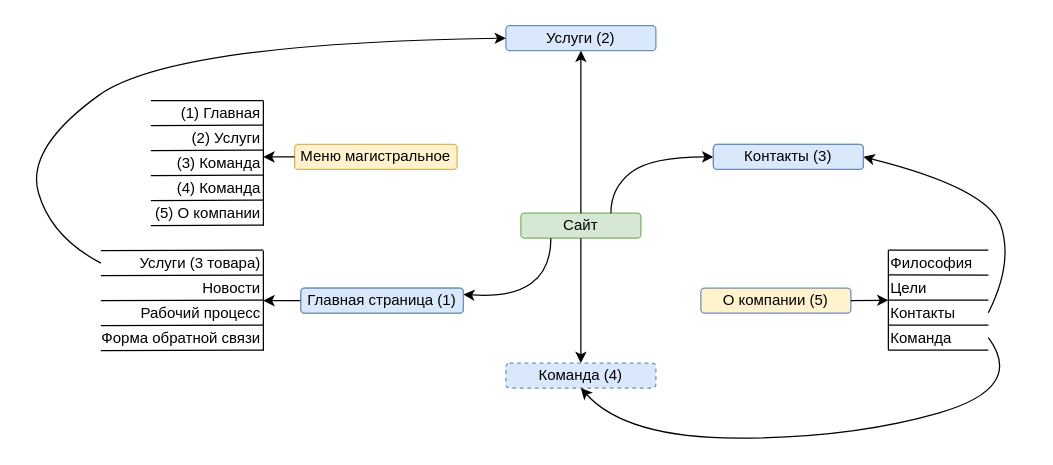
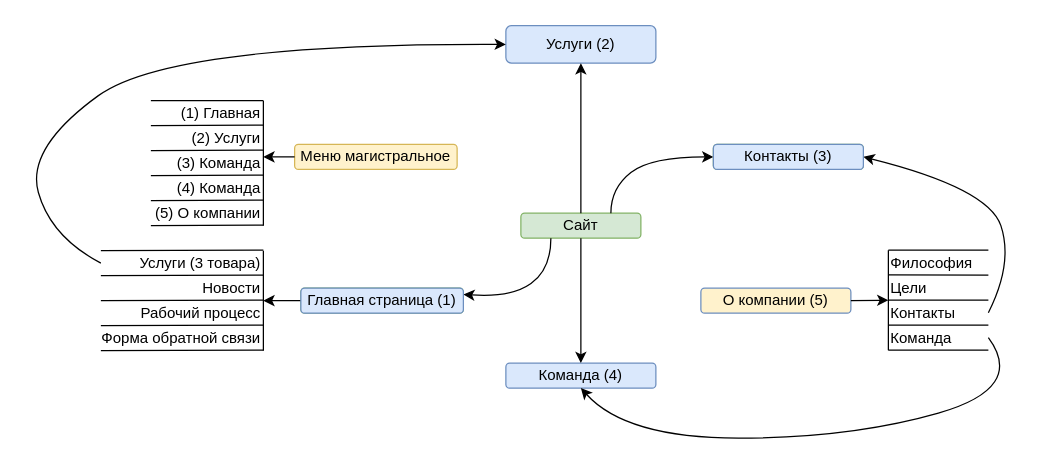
(581, 38) -> (581, 44)
(581, 376) -> (581, 376)
